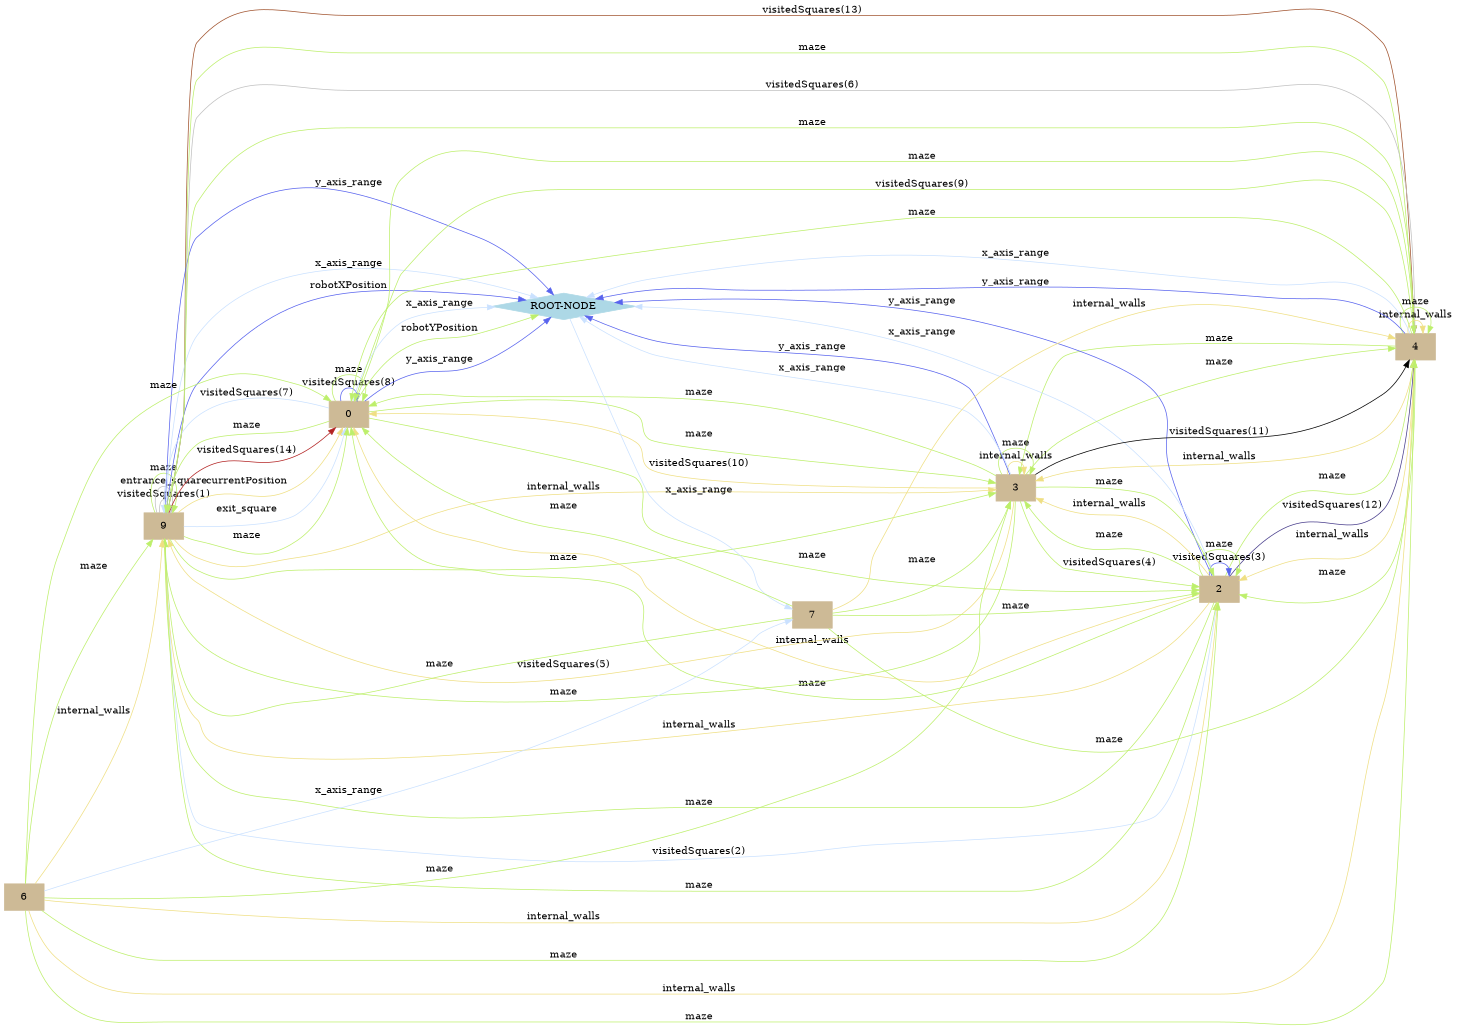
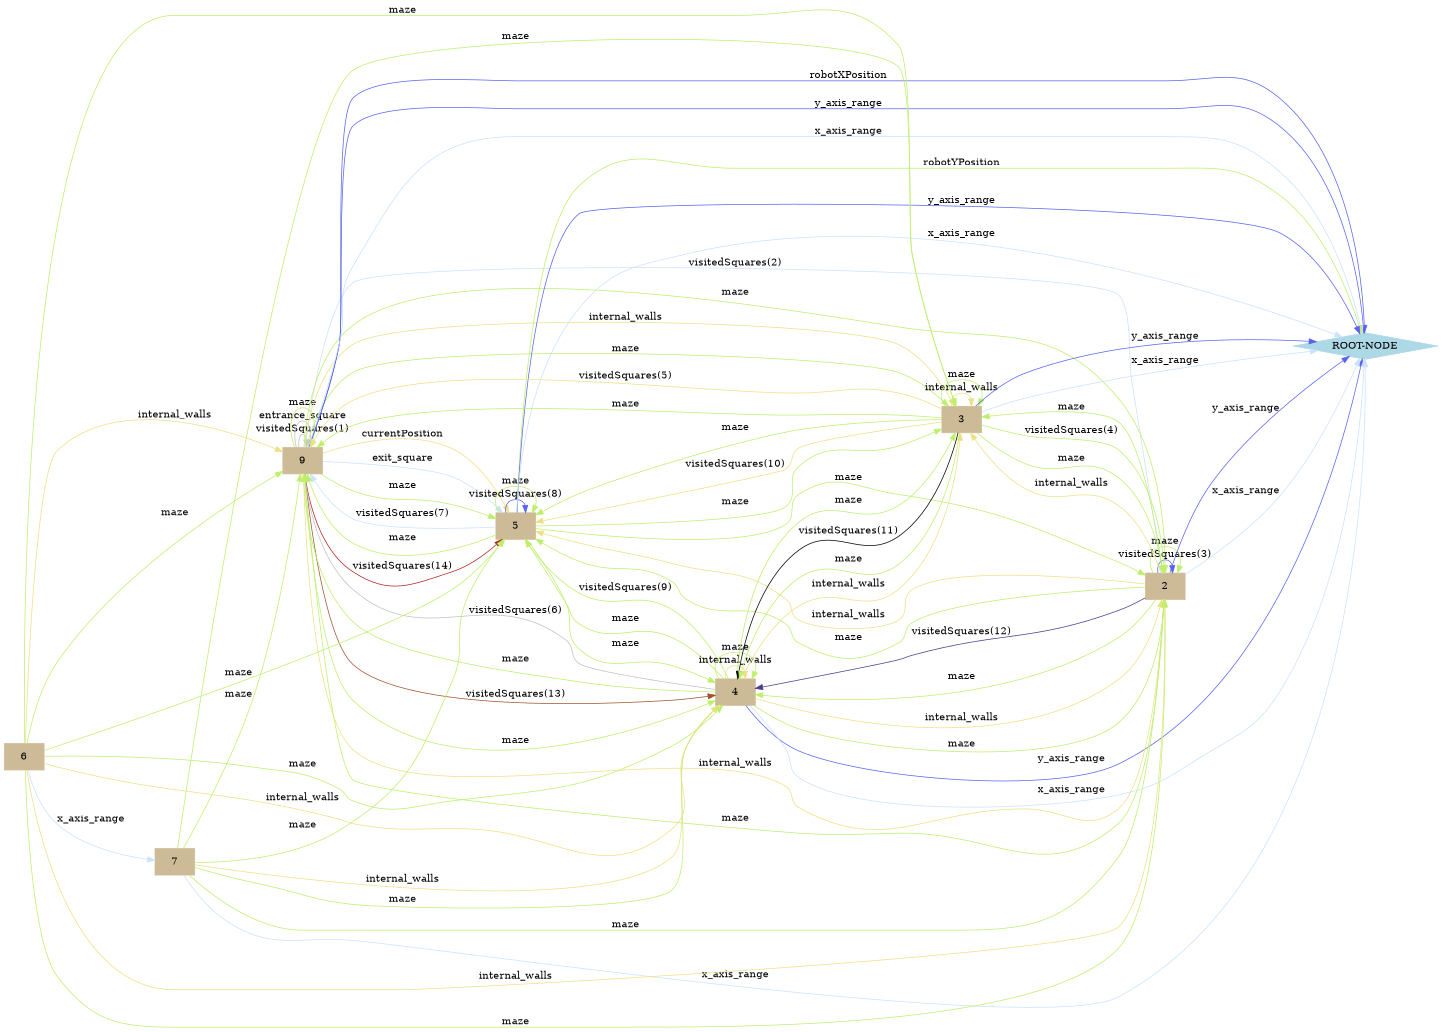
(349, 414) -> (516, 526)
(651, 497) -> (949, 1004)
